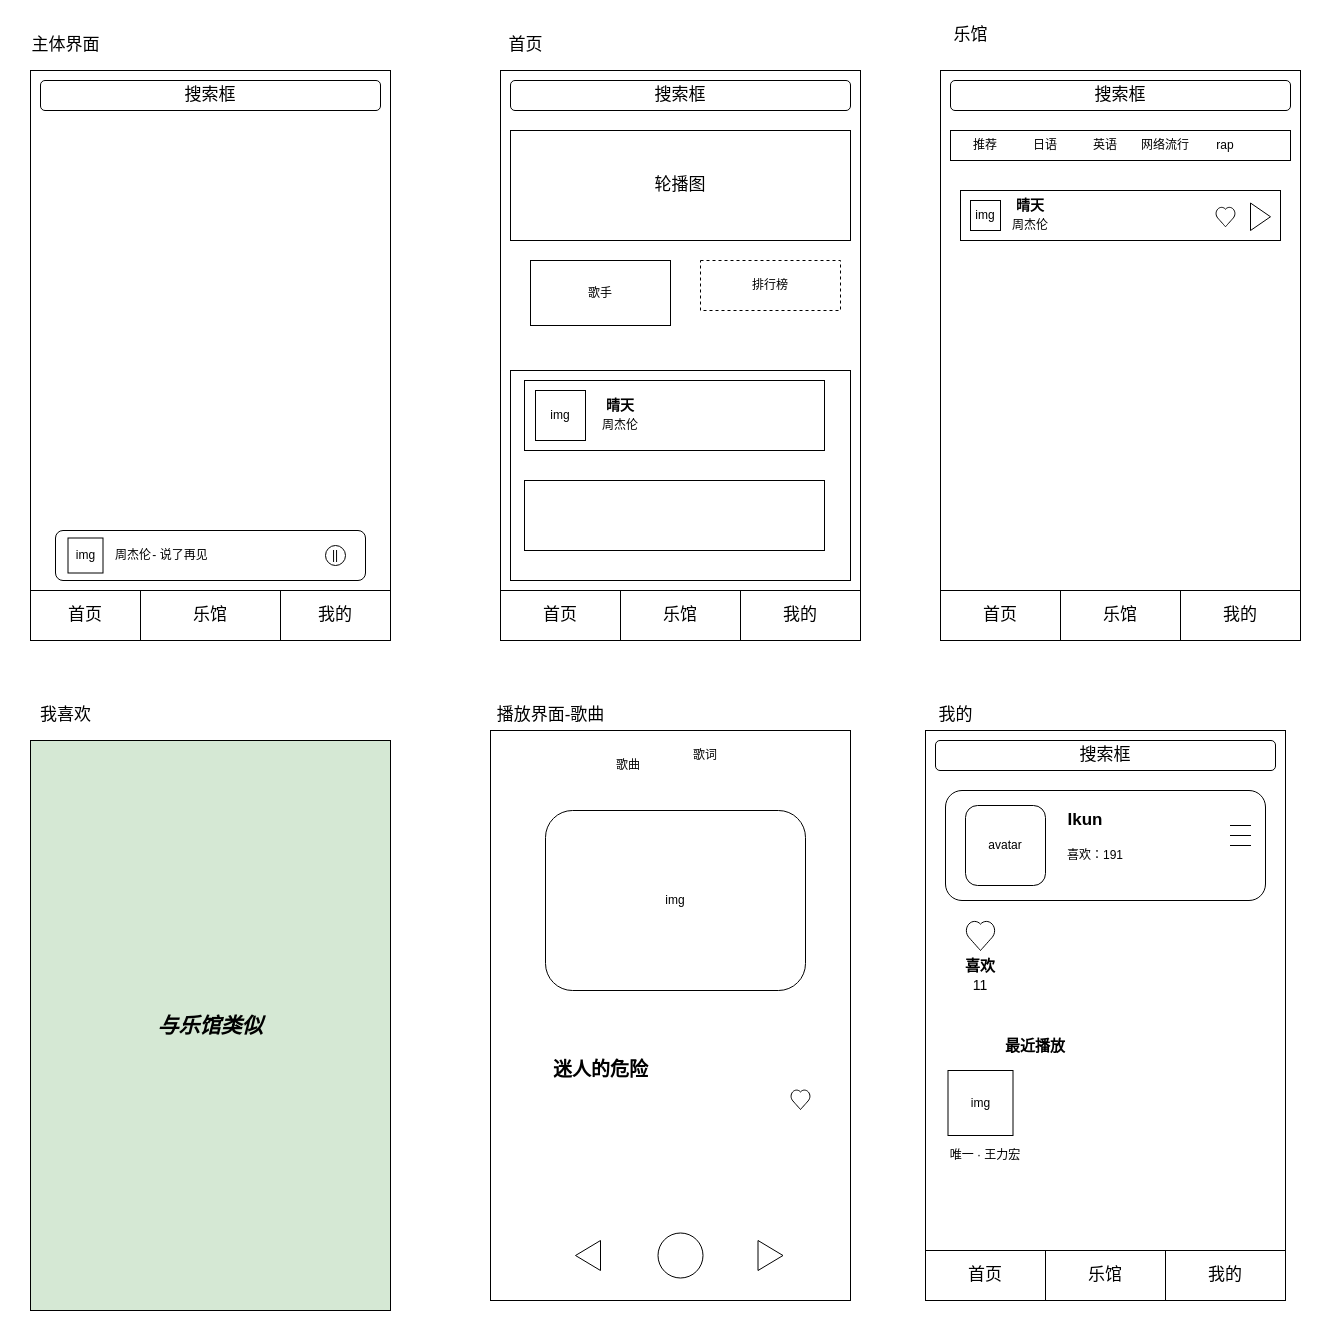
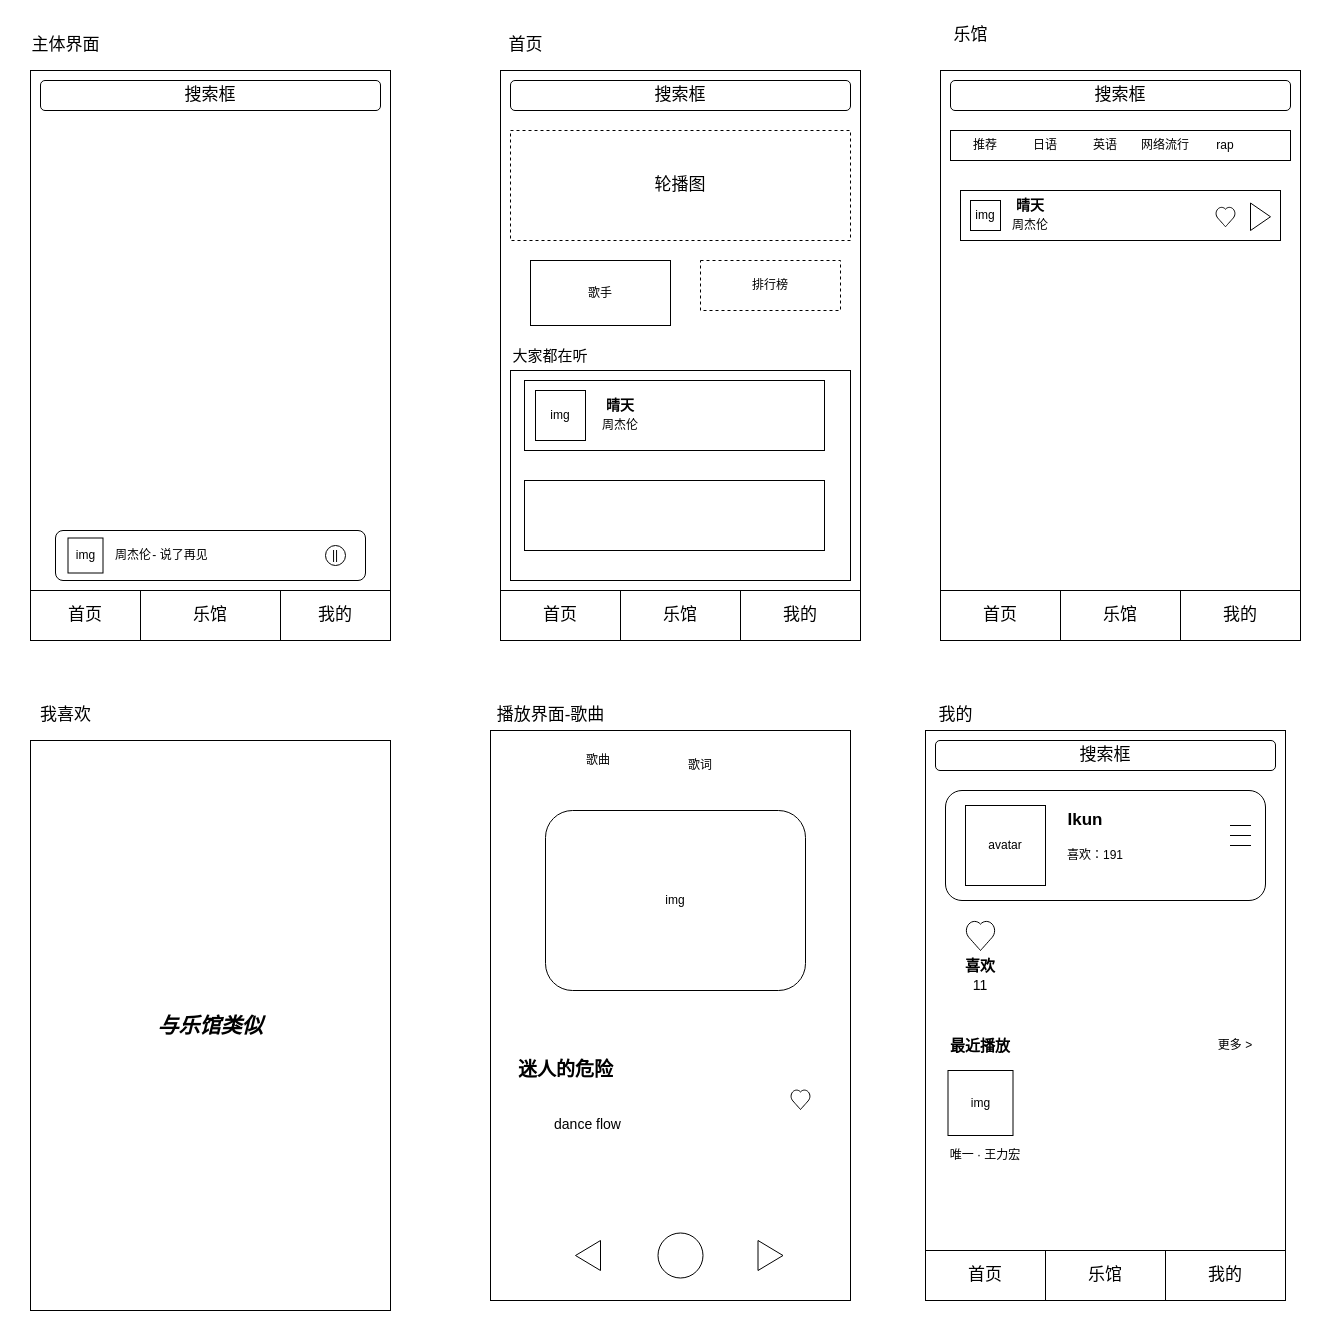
(681, 186) -> (681, 186)
none -> (551, 356)
(706, 756) -> (701, 766)
(629, 766) -> (599, 761)
(1006, 846) -> (1006, 846)
(211, 1026) -> (211, 1026)
(1036, 1046) -> (981, 1046)
none -> (1236, 1046)
(601, 1071) -> (566, 1071)
none -> (588, 1125)
